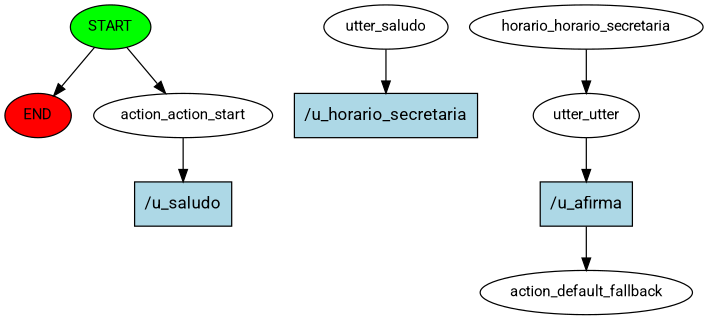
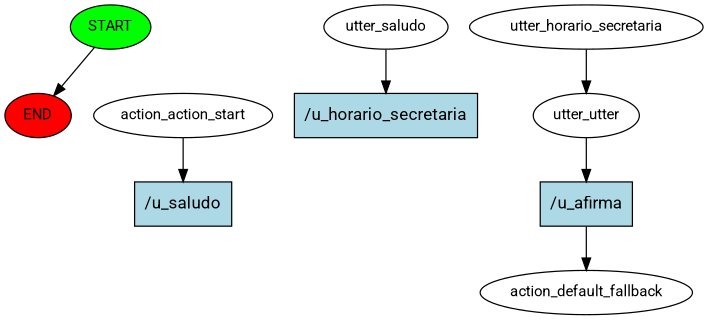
(586, 27) -> (586, 27)
(142, 66) -> none
